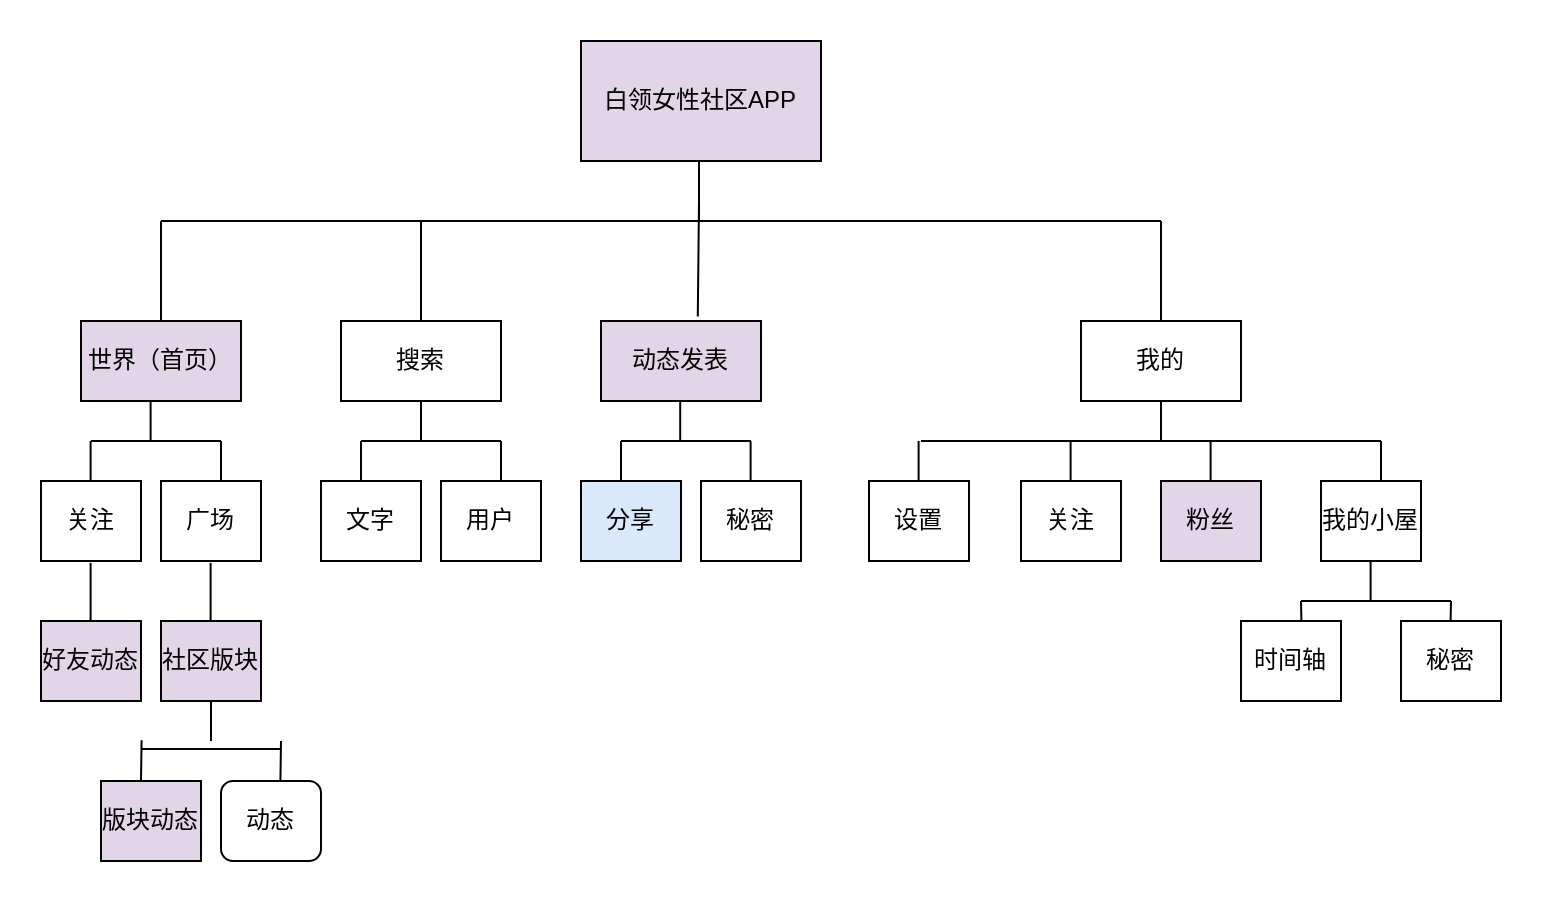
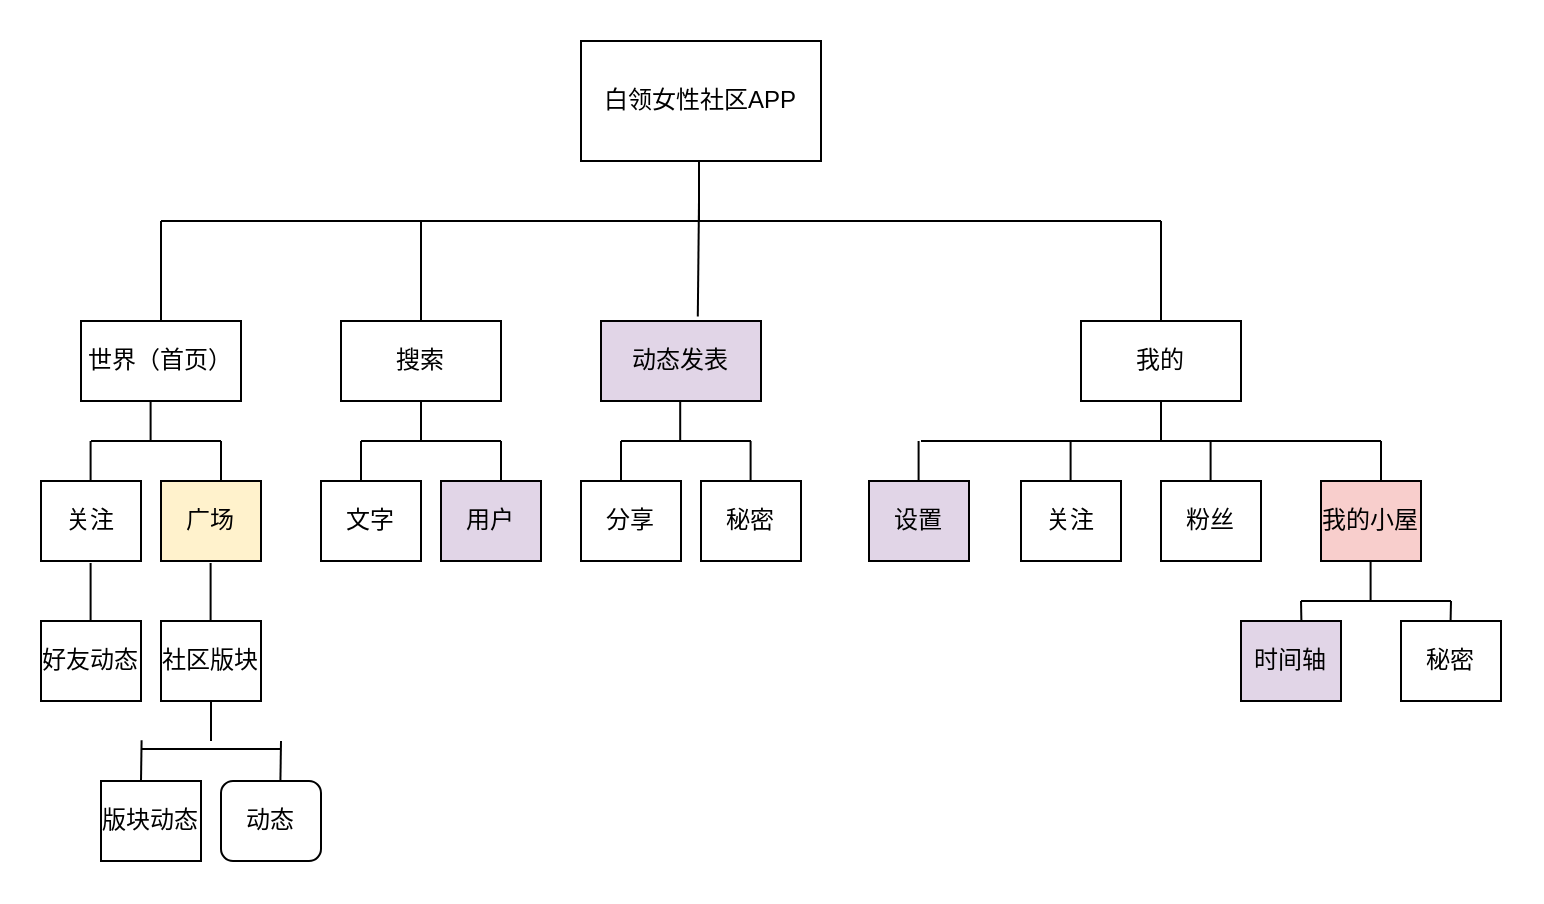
(701, 101) -> (701, 101)
(161, 361) -> (161, 361)
(211, 521) -> (211, 521)
(491, 521) -> (491, 521)
(631, 521) -> (631, 521)
(919, 521) -> (919, 521)
(1211, 521) -> (1211, 521)
(1371, 521) -> (1371, 521)
(91, 661) -> (91, 661)
(211, 661) -> (211, 661)
(1291, 661) -> (1291, 661)
(151, 821) -> (151, 821)
